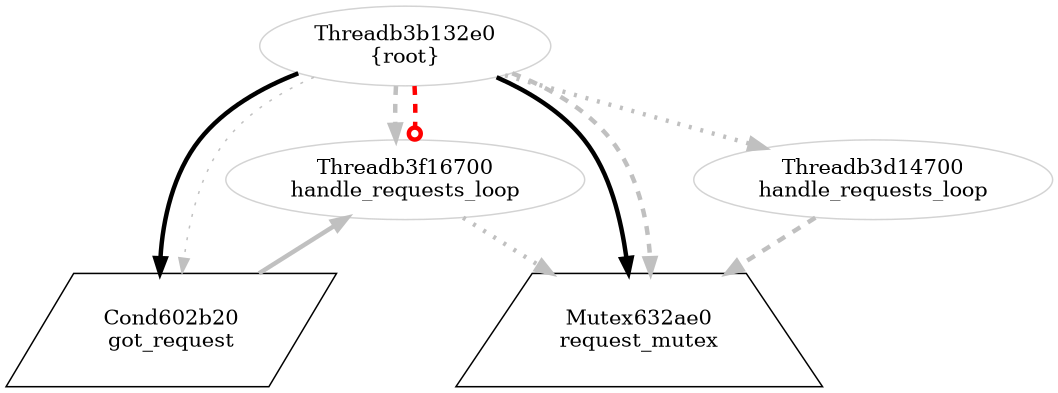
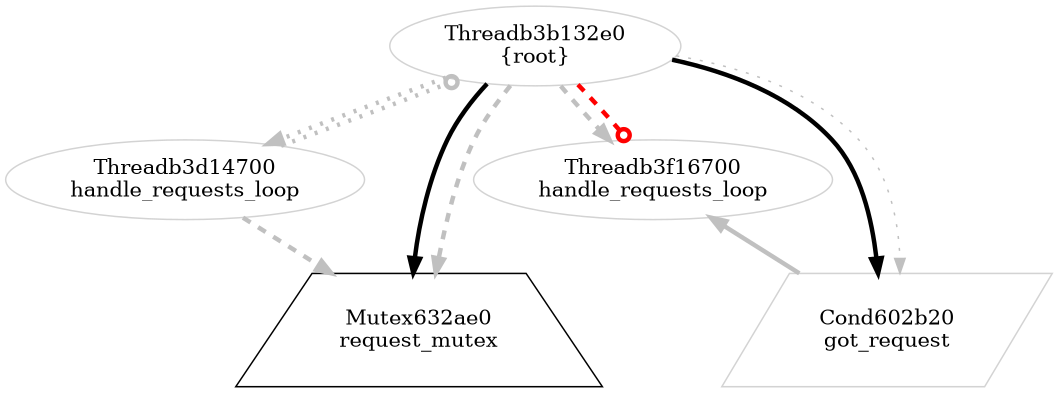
none -> (364, 115)
(501, 241) -> none
(171, 330) -> (887, 330)
